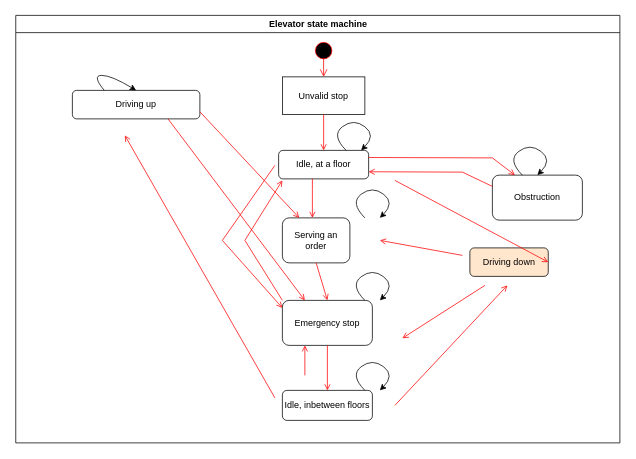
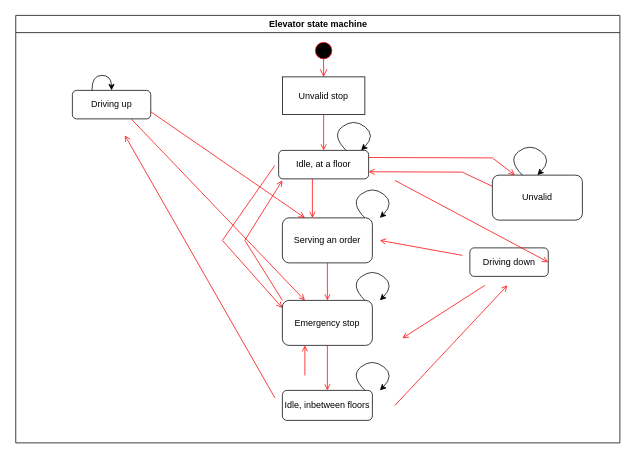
(136, 105) -> (112, 105)
(537, 198) -> (537, 198)
(316, 240) -> (327, 240)
(509, 262) -> (509, 262)
